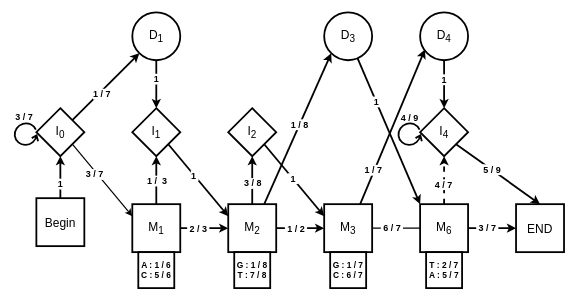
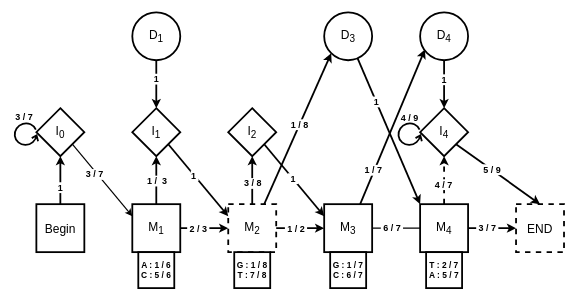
(104, 88) -> none
(60, 222) -> (60, 228)
(252, 228) -> (252, 228)
(444, 228) -> (444, 228)
(540, 228) -> (540, 228)
